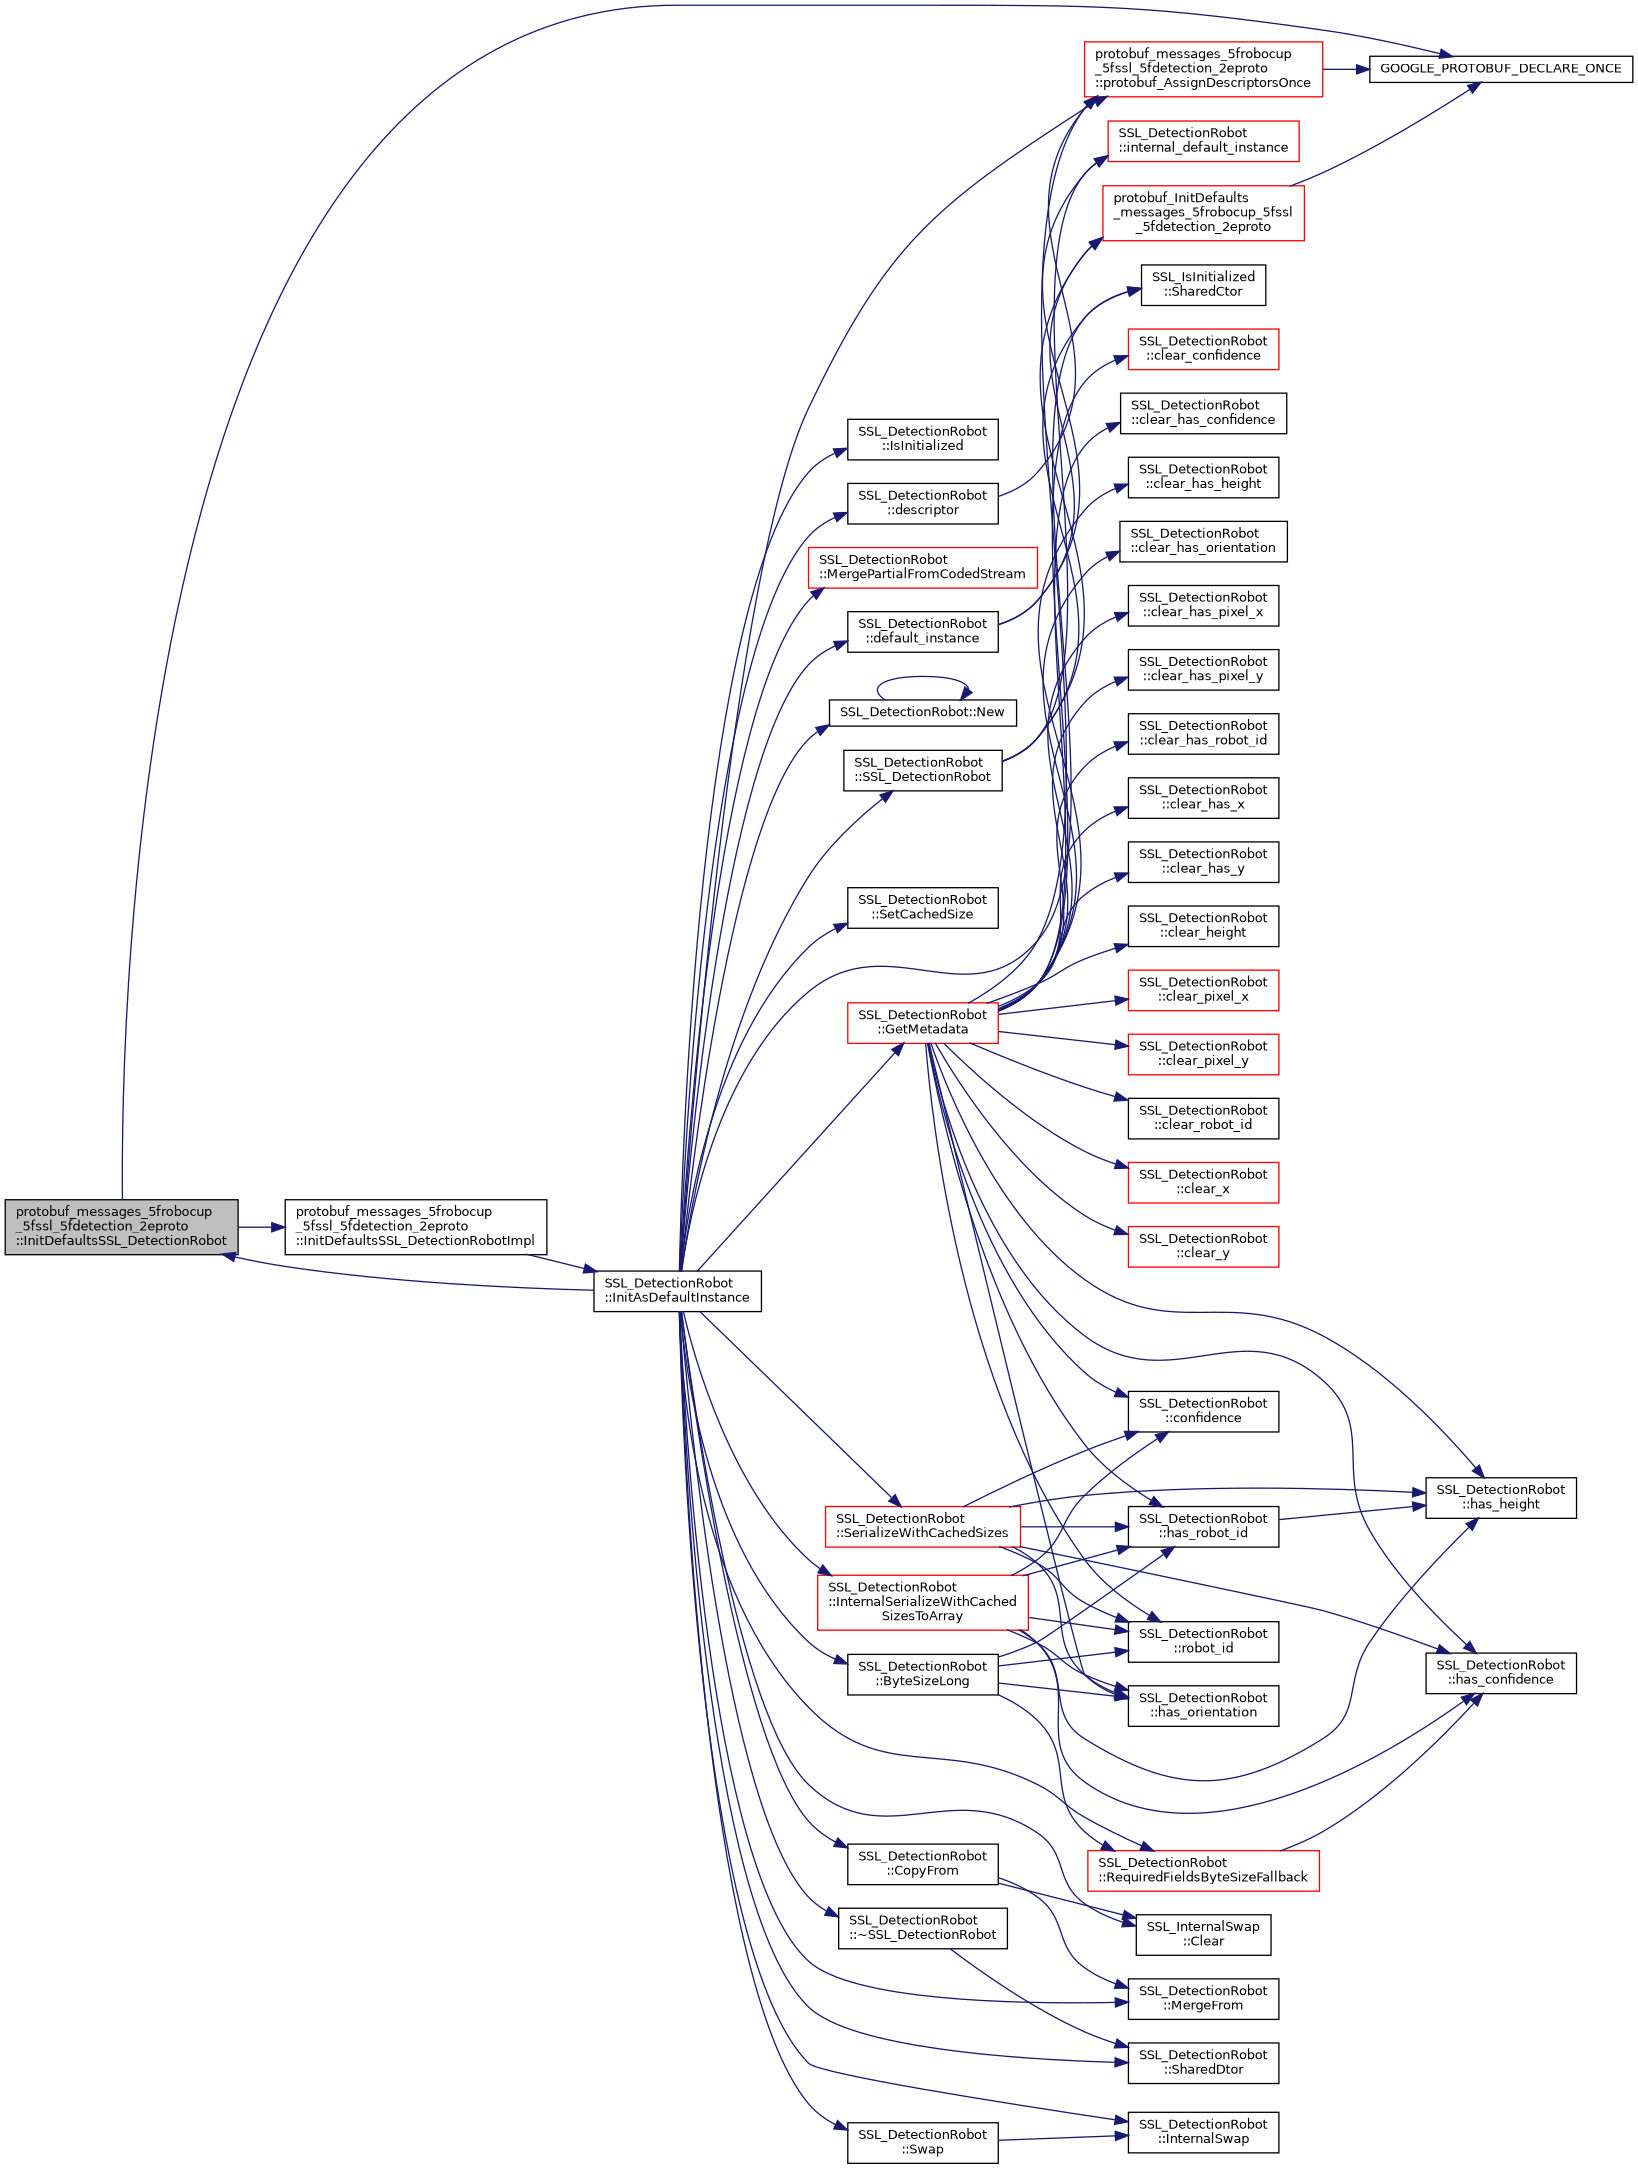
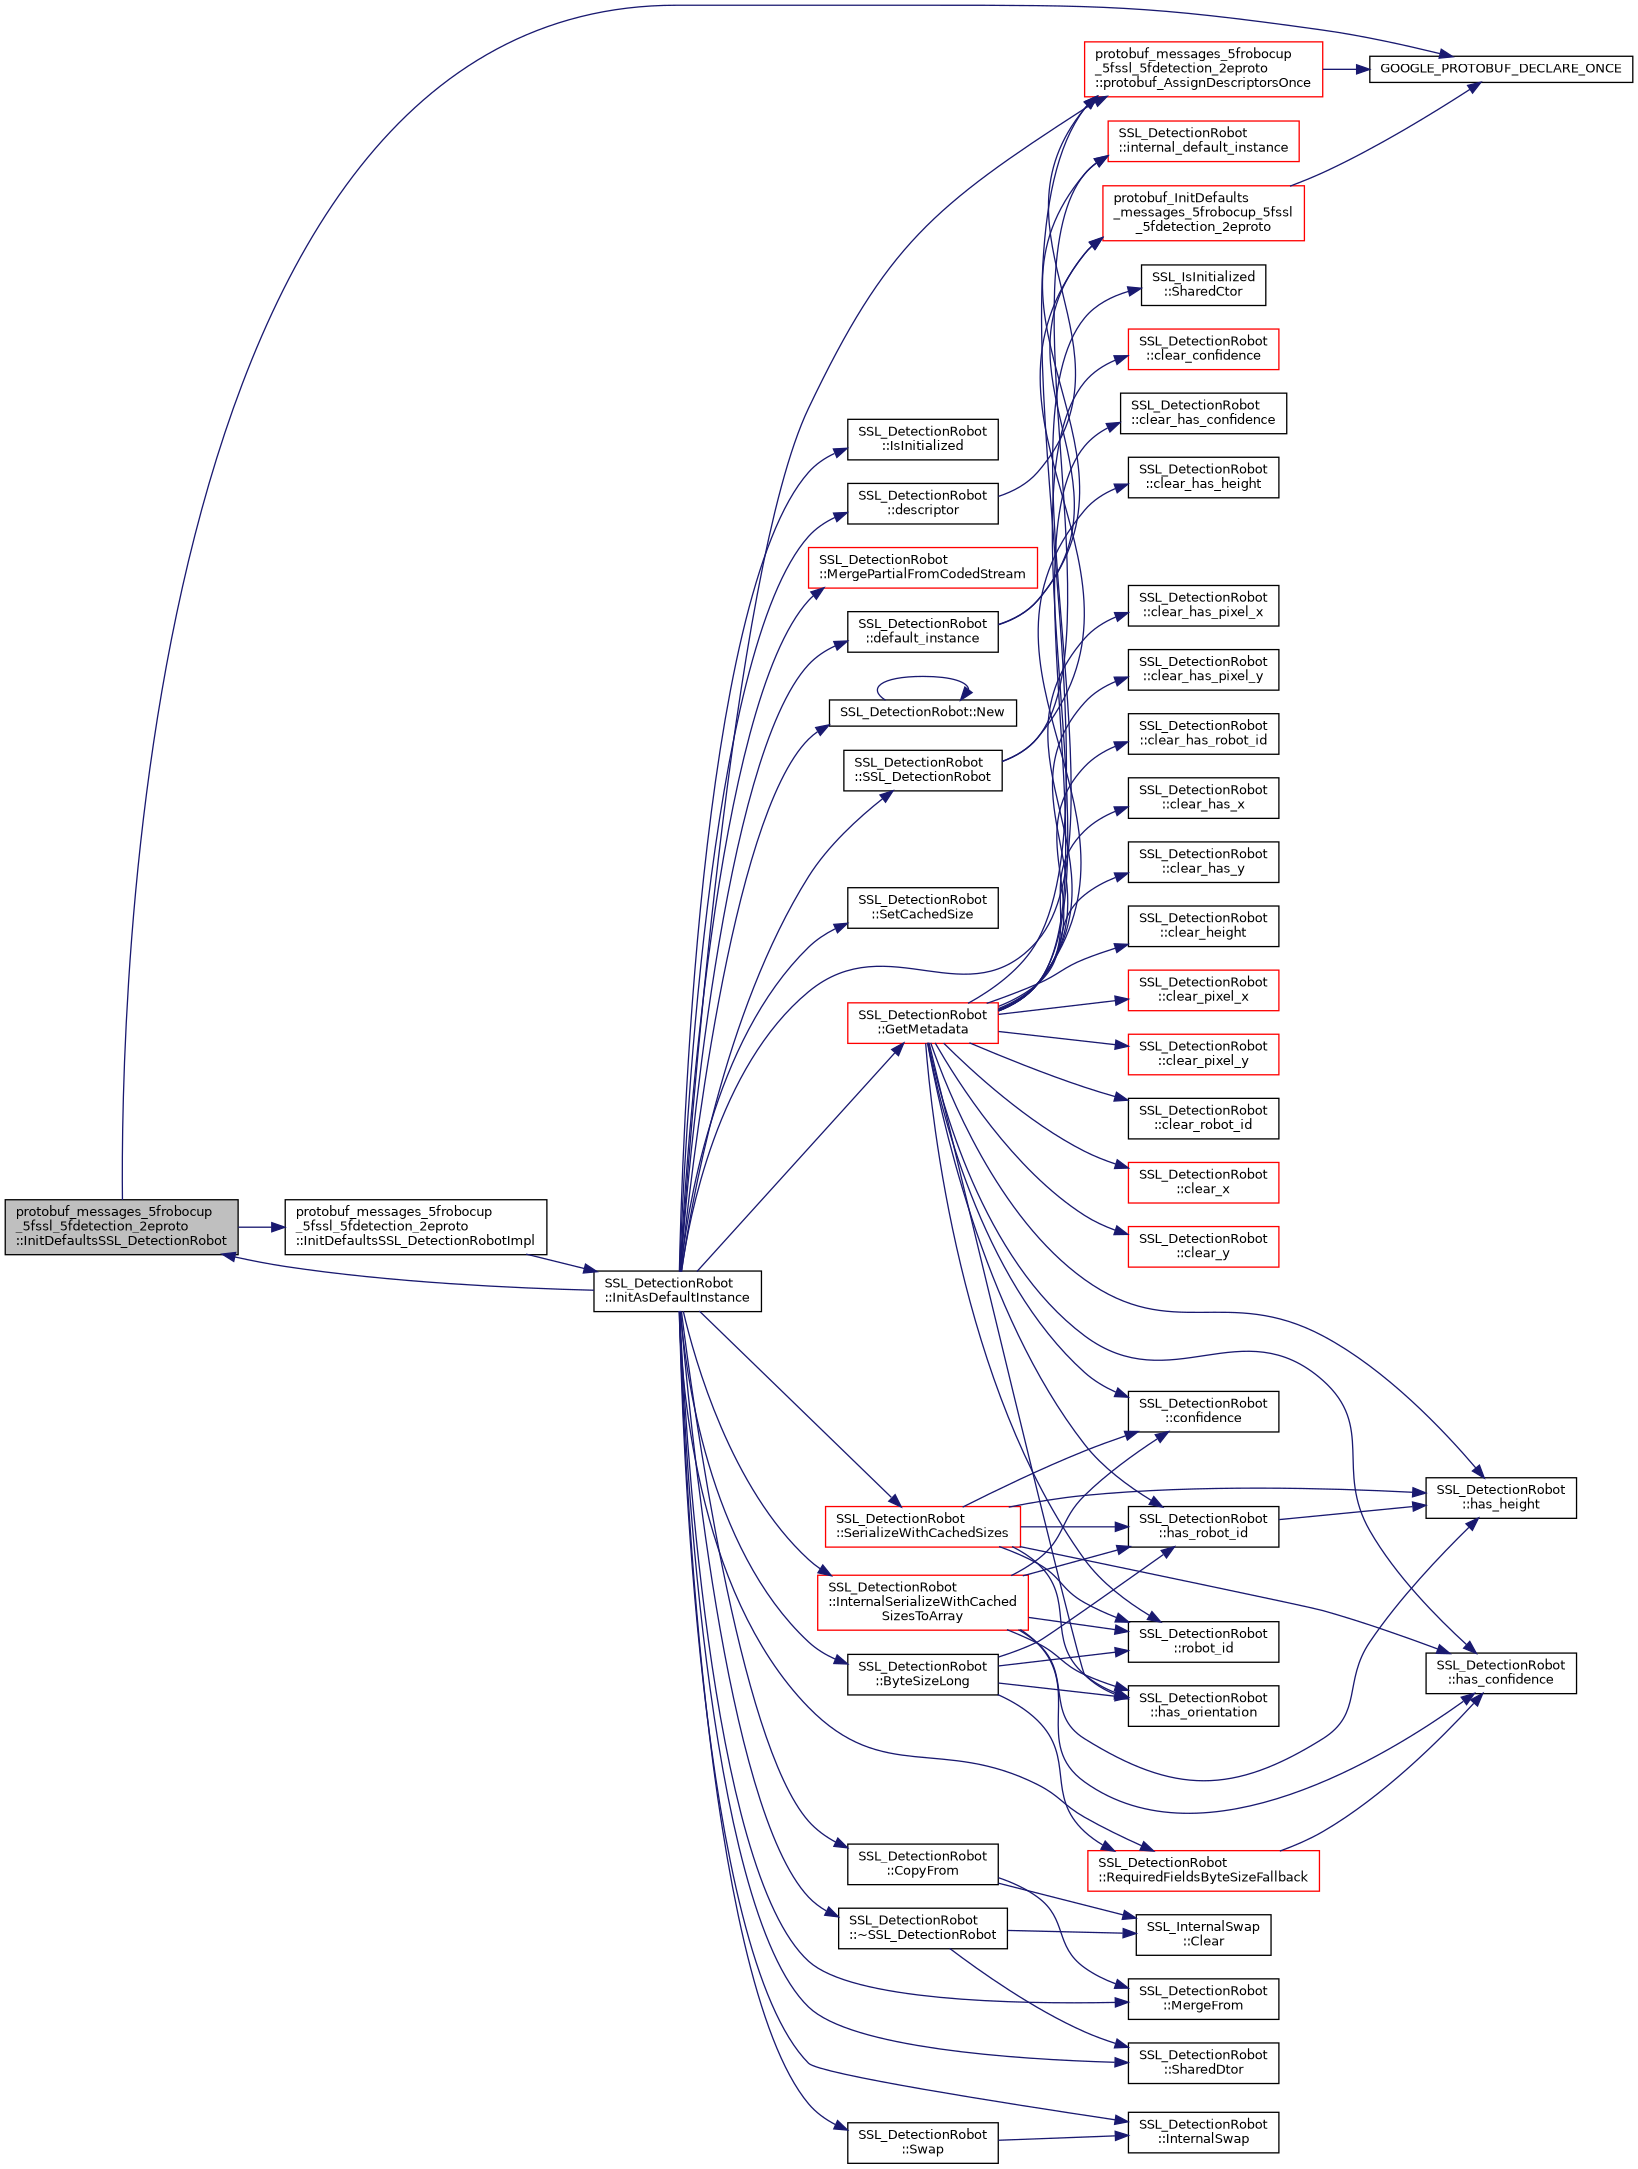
(1060, 523) -> none
(1204, 542) -> none
(776, 1732) -> (1071, 1932)
